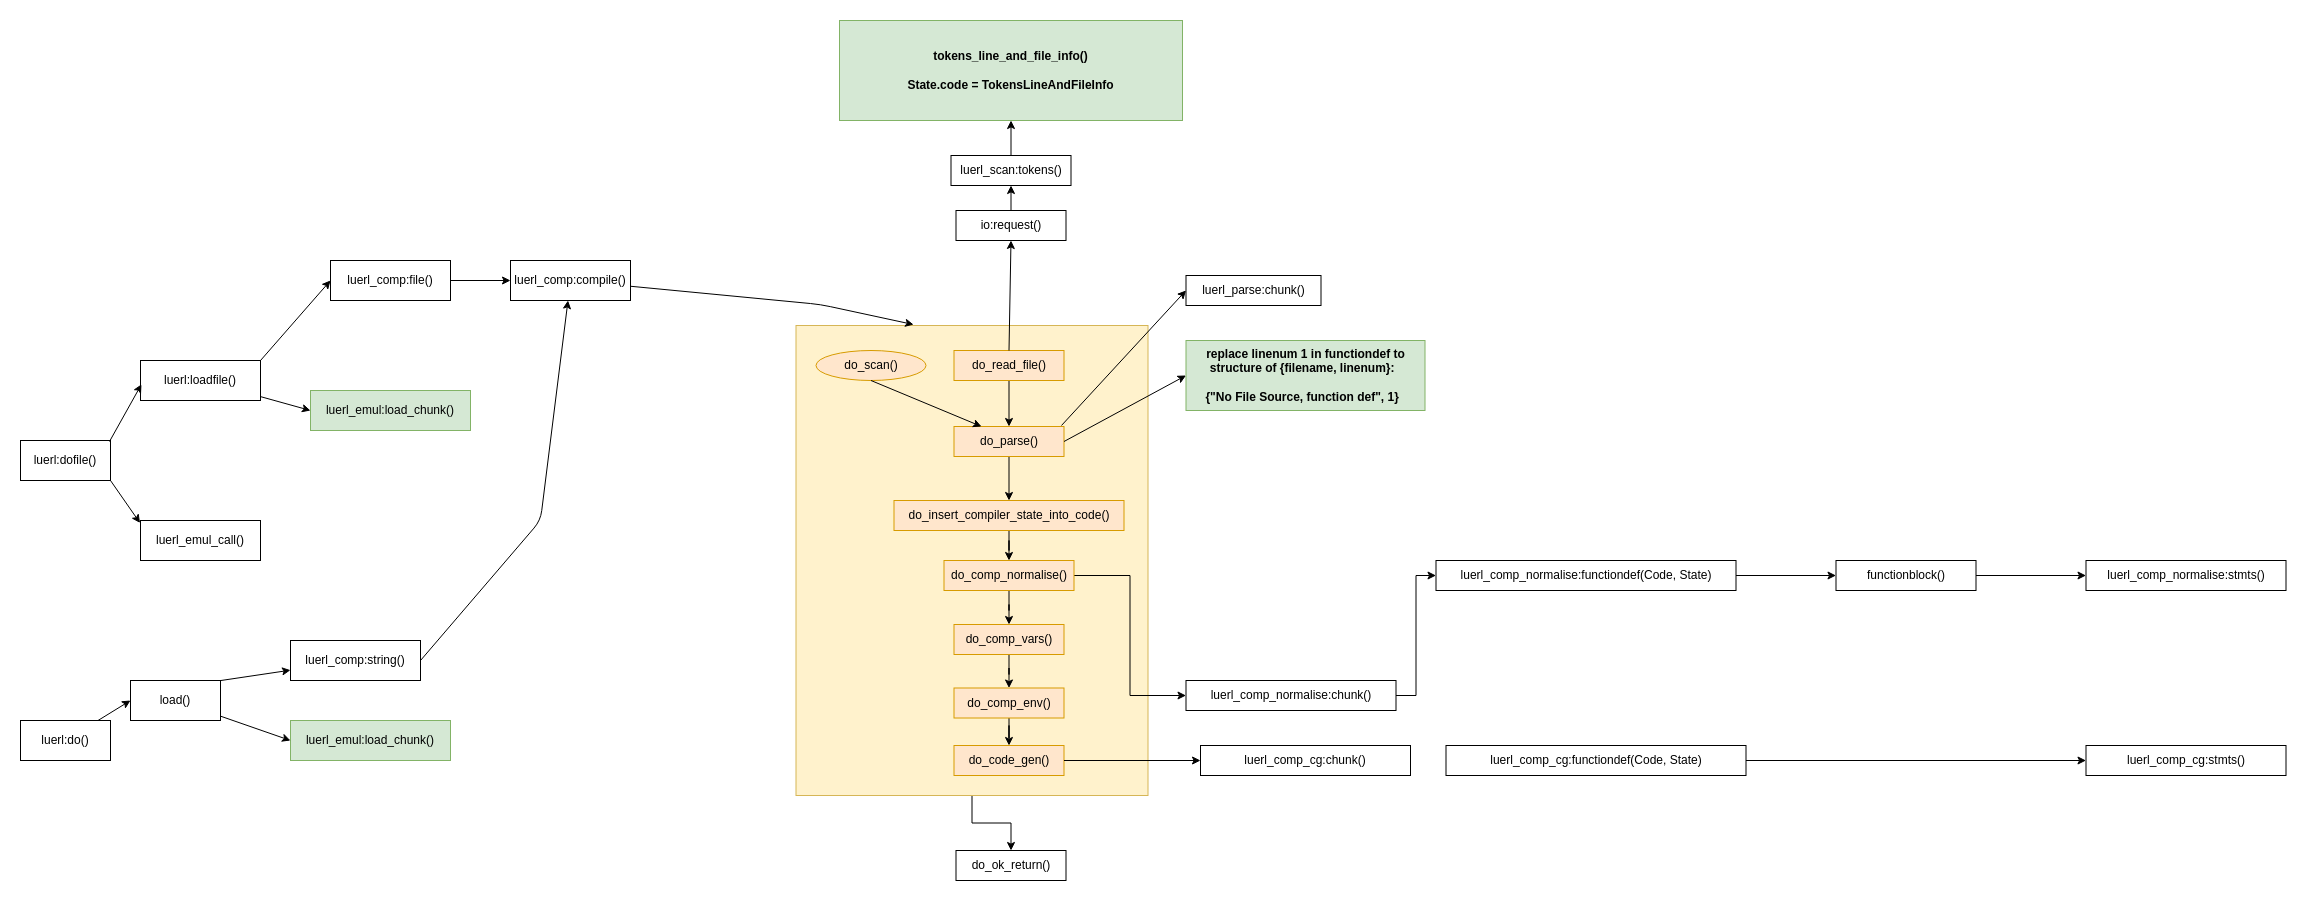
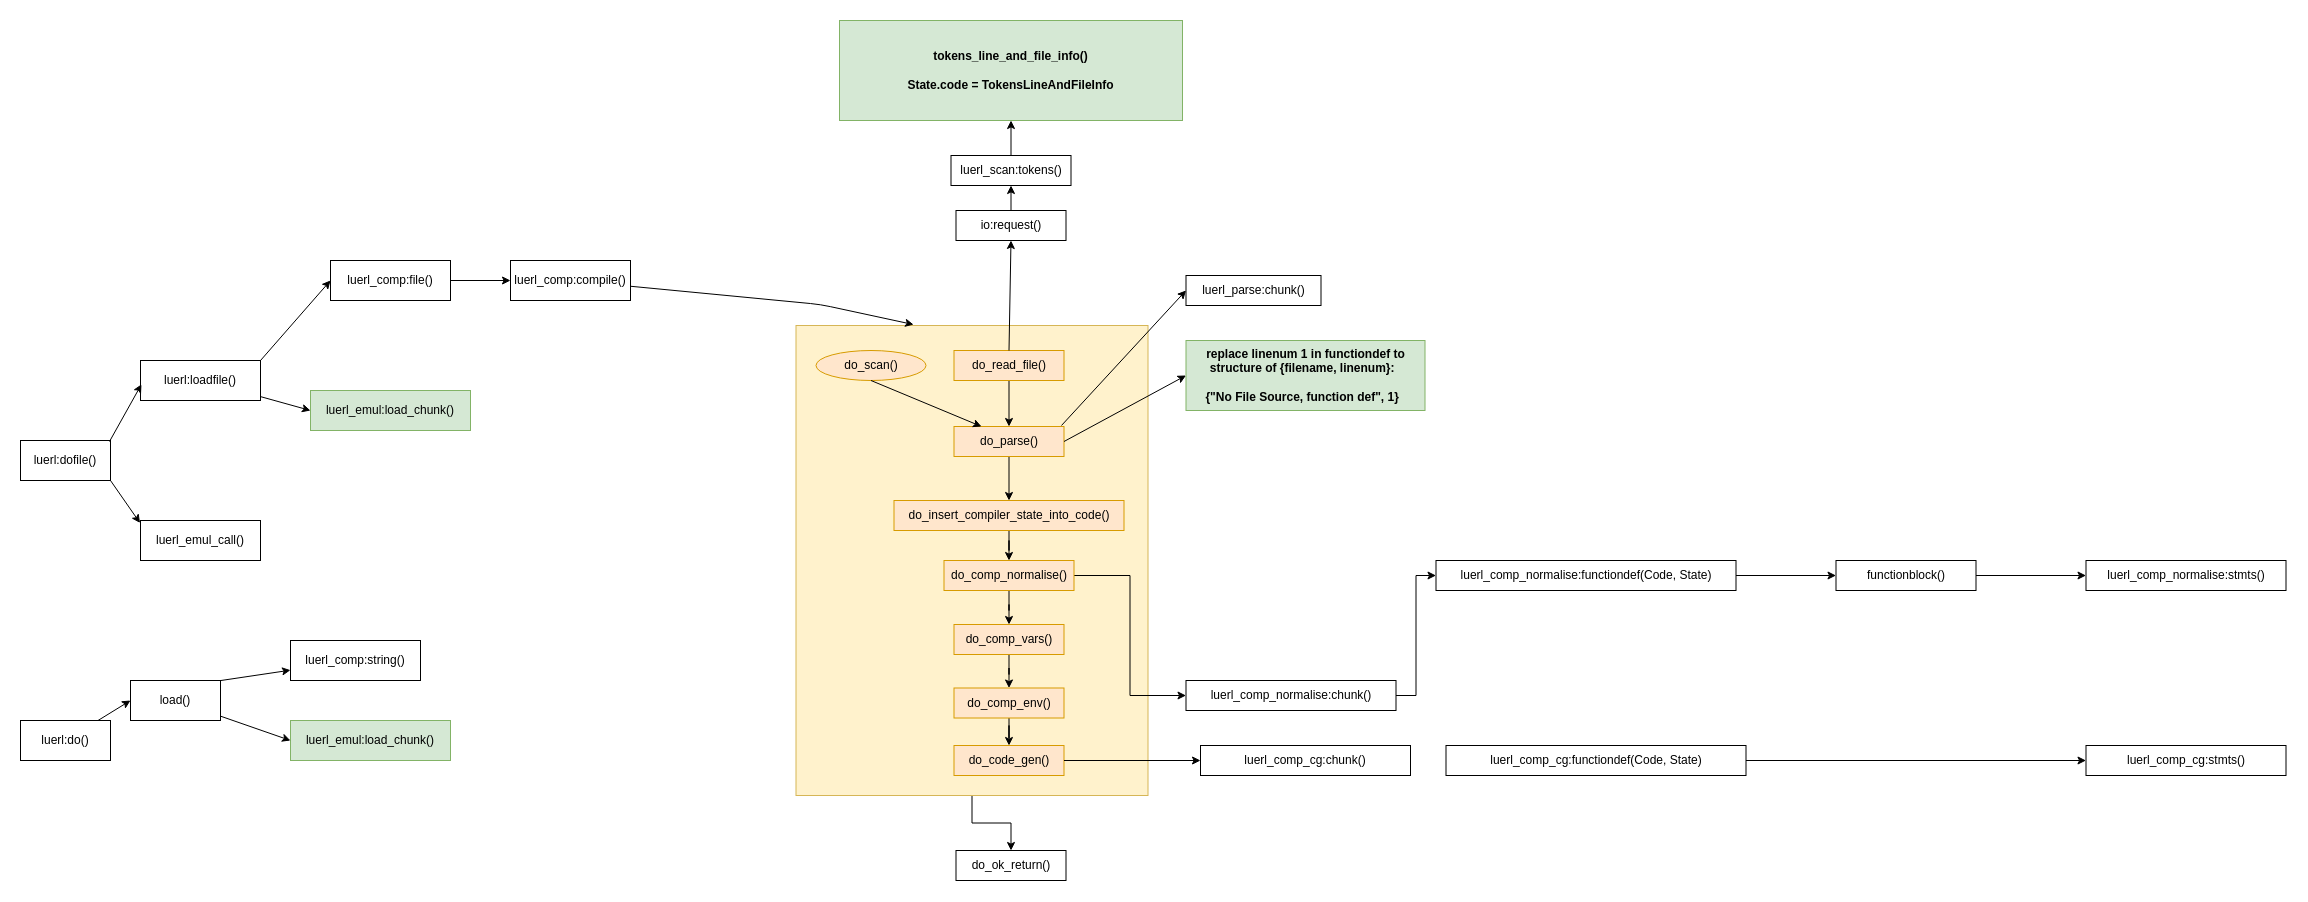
(543, 501) -> none
